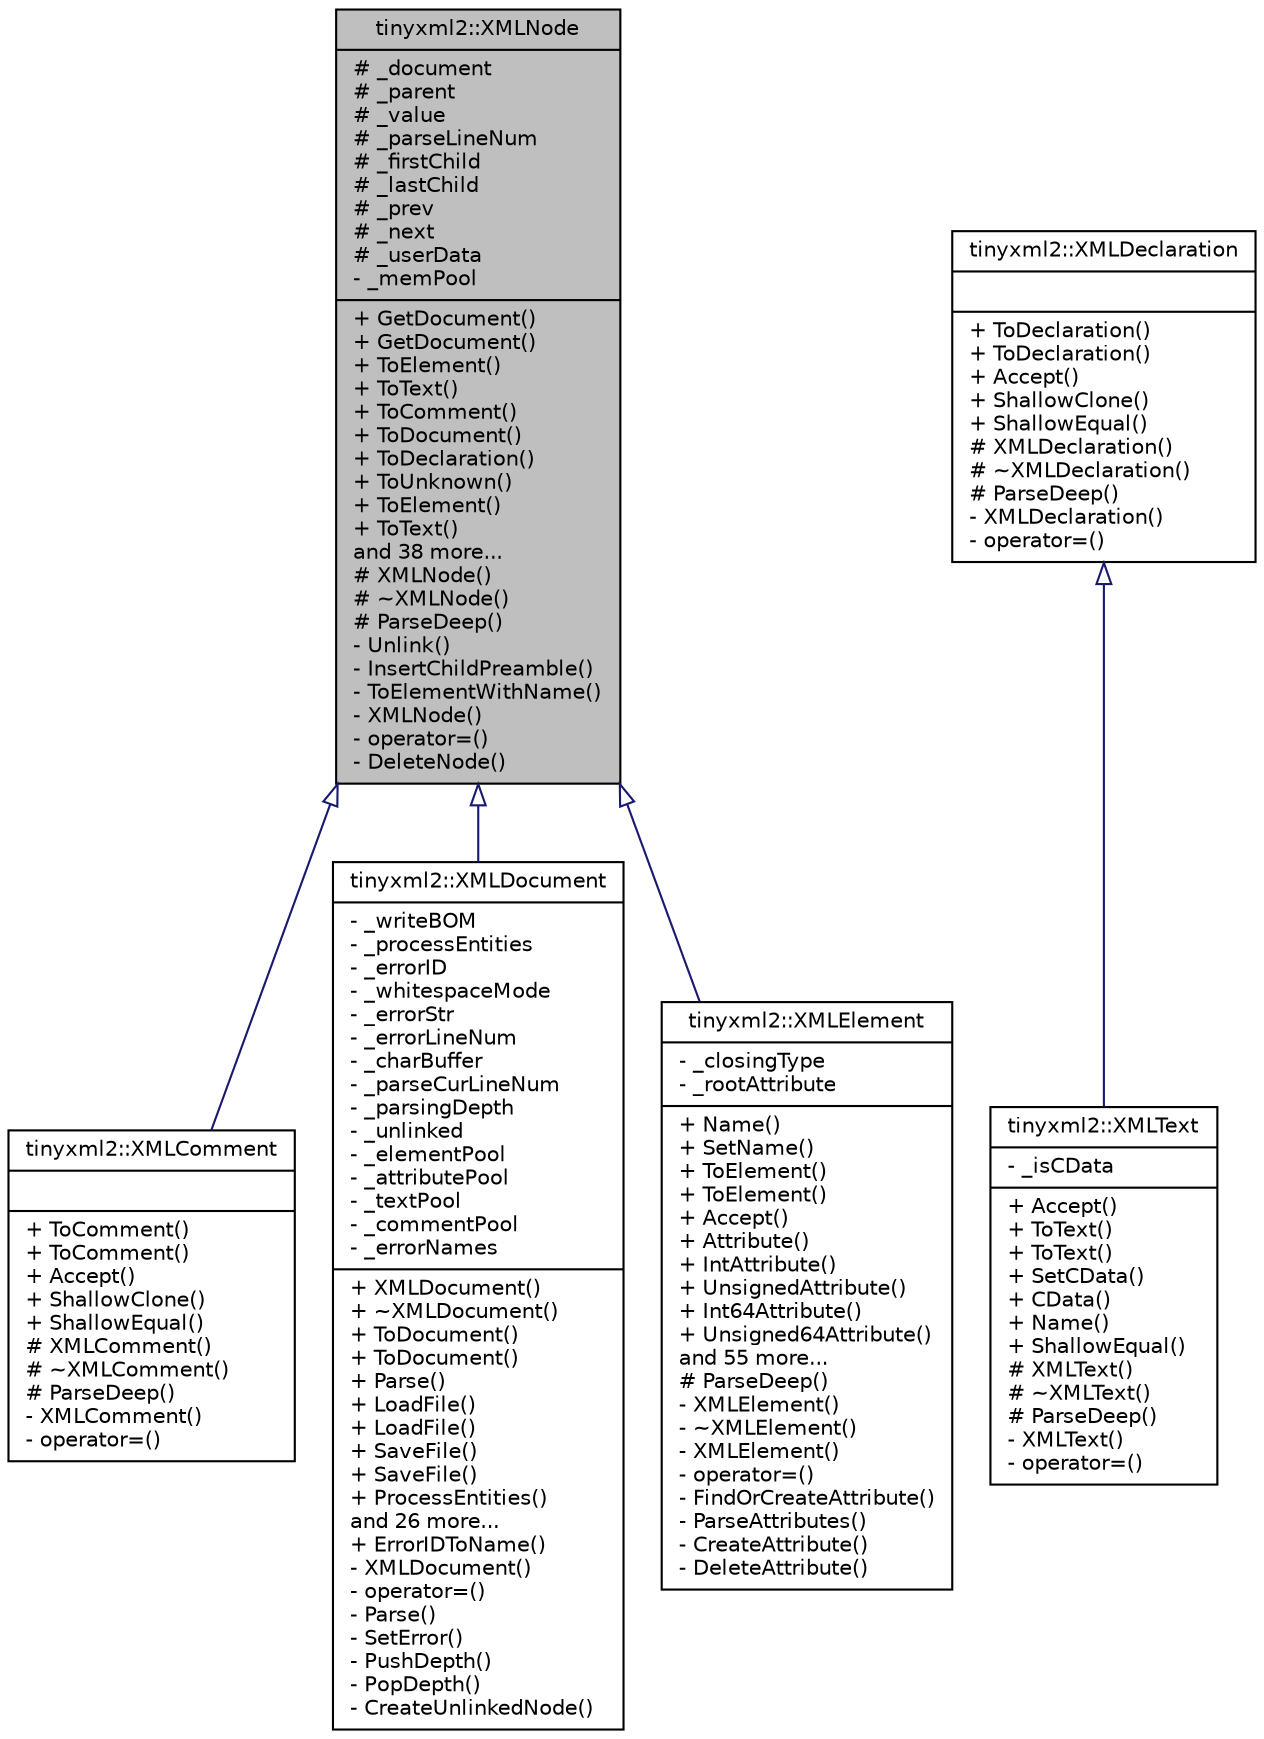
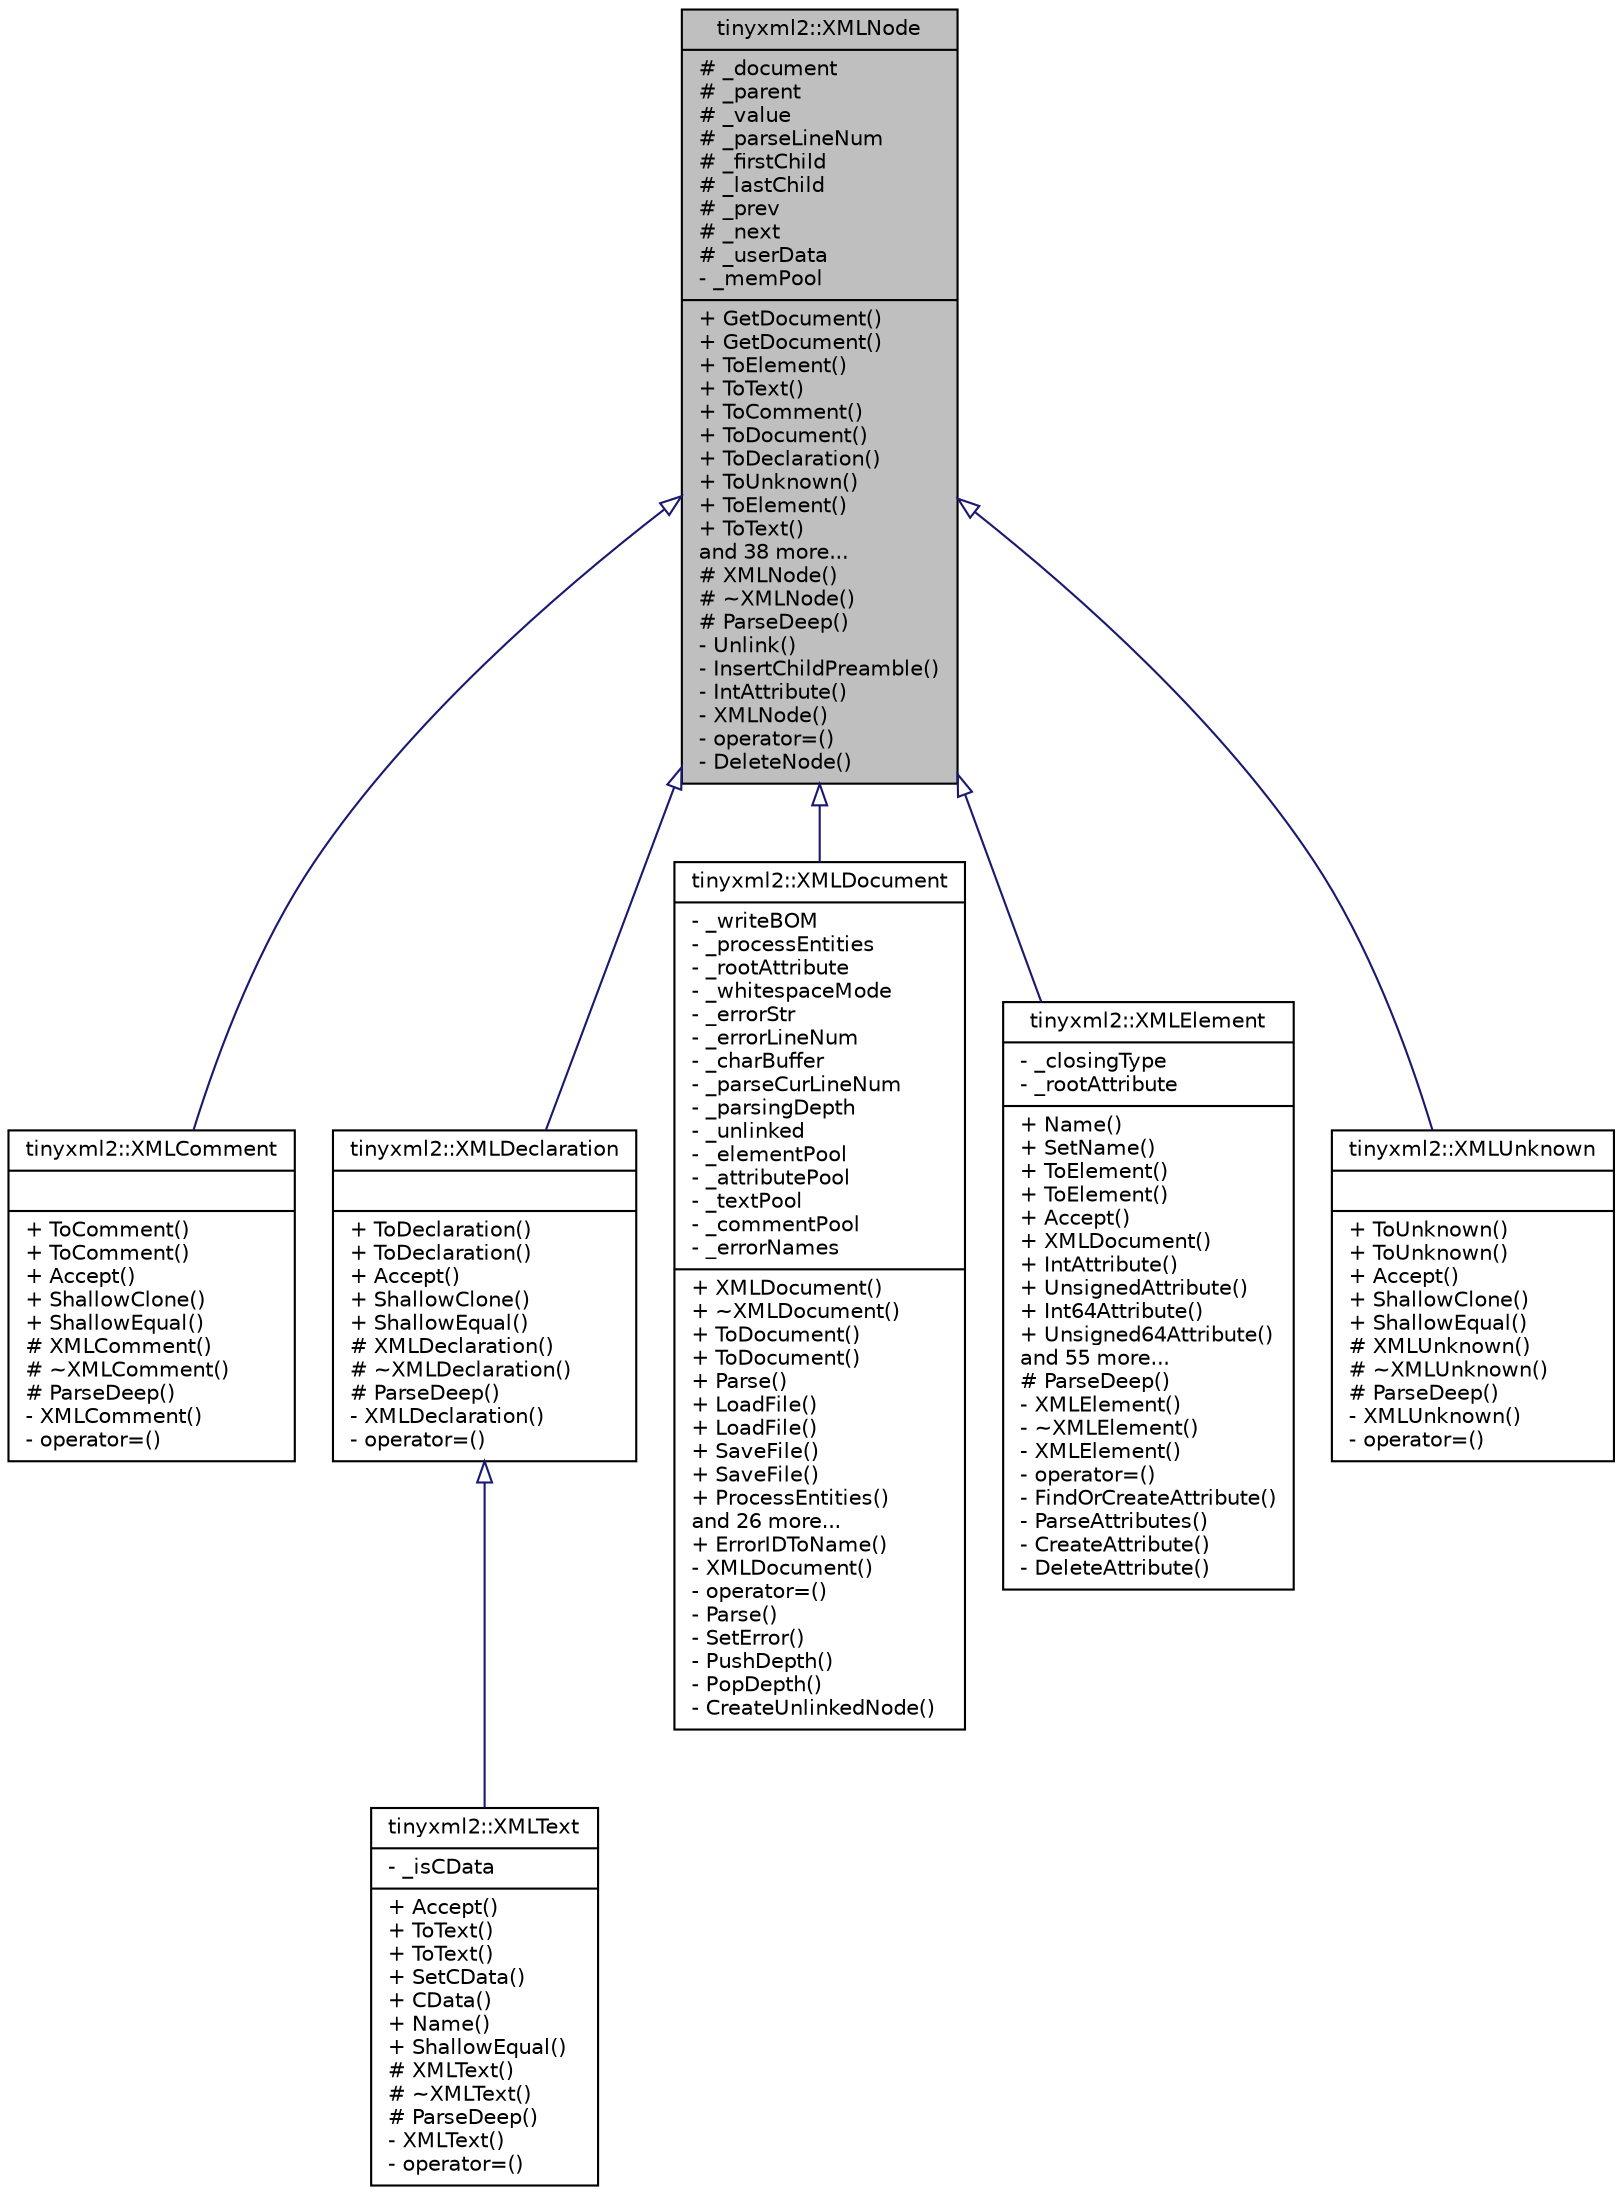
(478, 692) -> (773, 692)
none -> (610, 959)
(399, 968) -> (771, 968)
(744, 1242) -> (1117, 1242)
none -> (1473, 1296)
